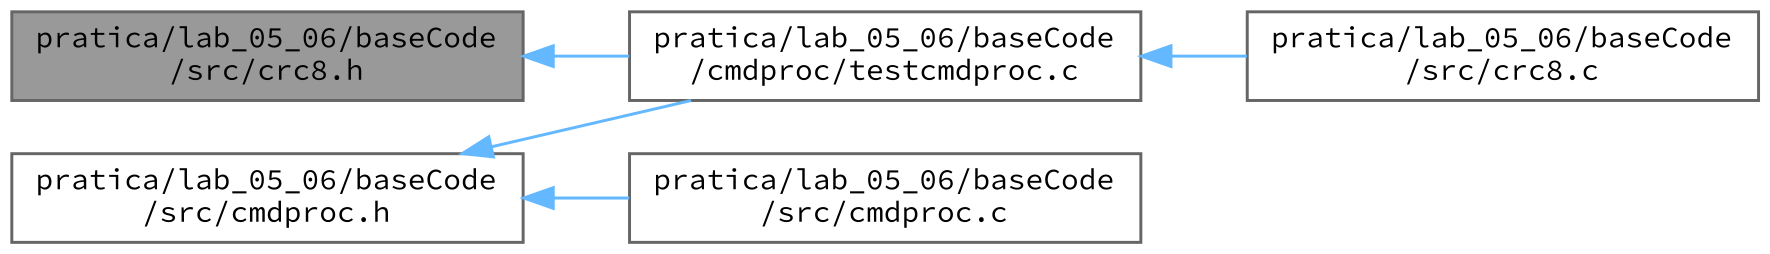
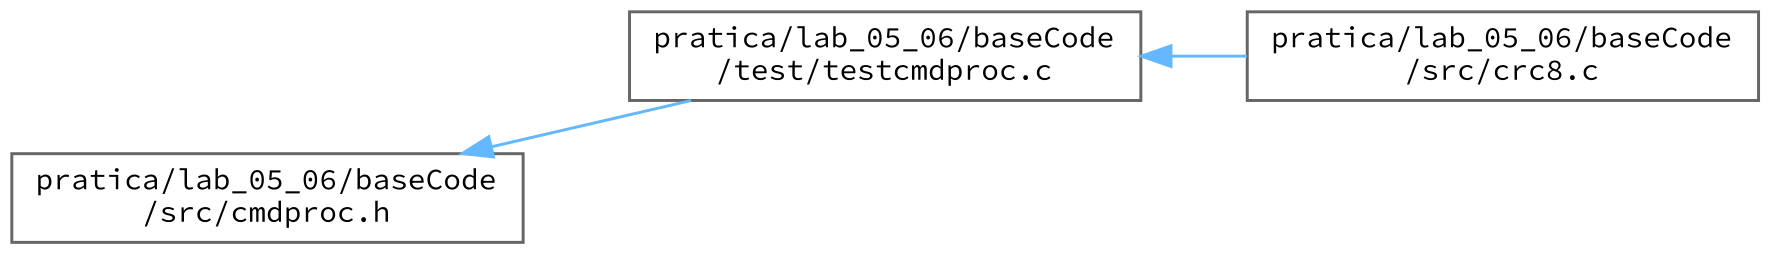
(267, 56) -> none
(885, 56) -> (885, 56)
(885, 198) -> none
